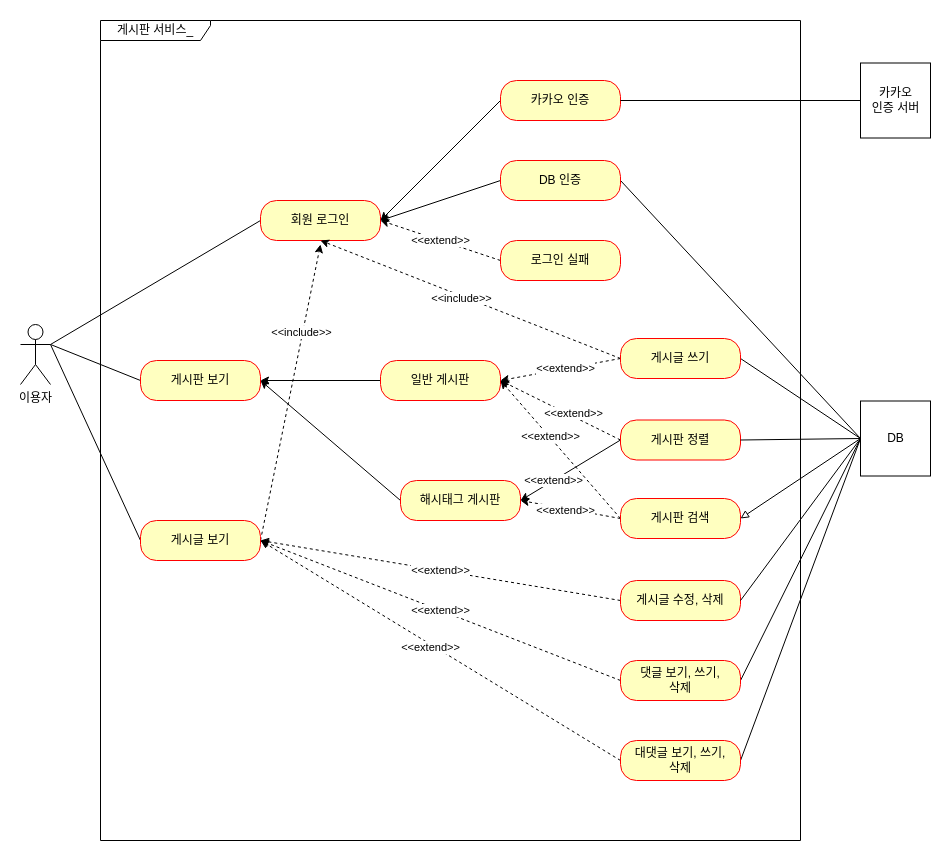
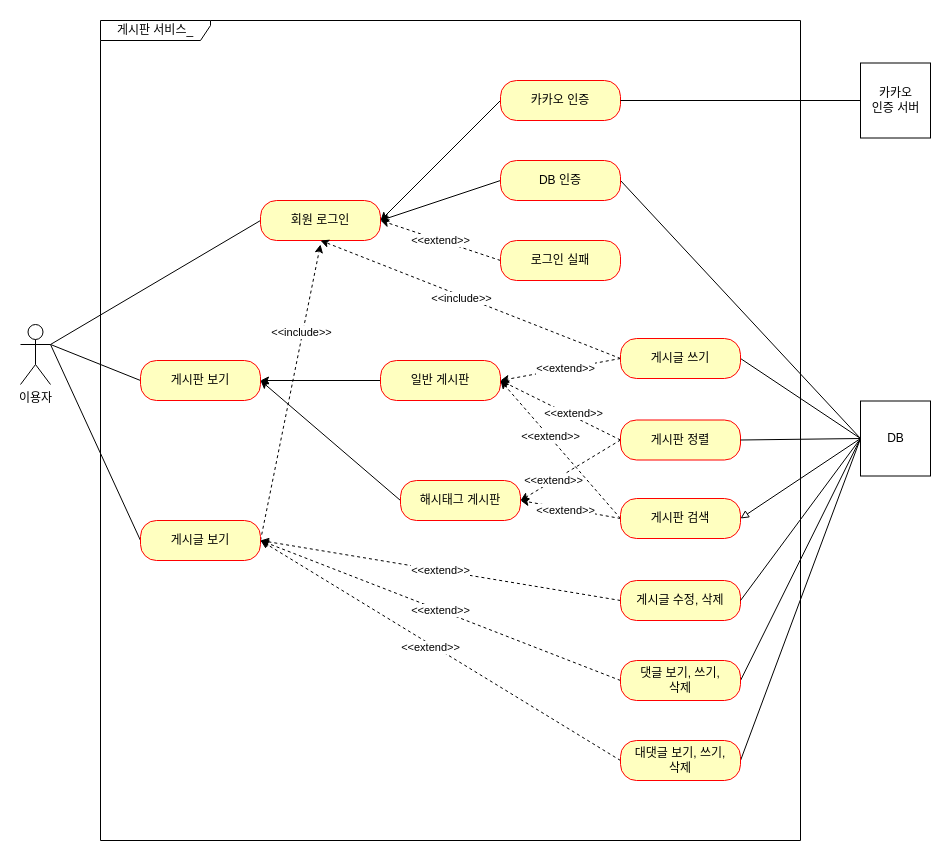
(590, 458) -> (590, 458)
